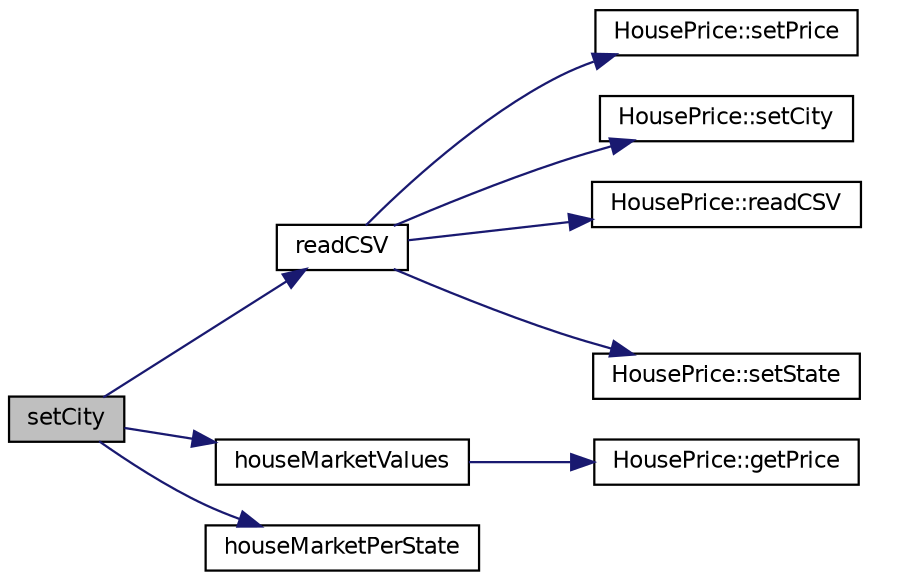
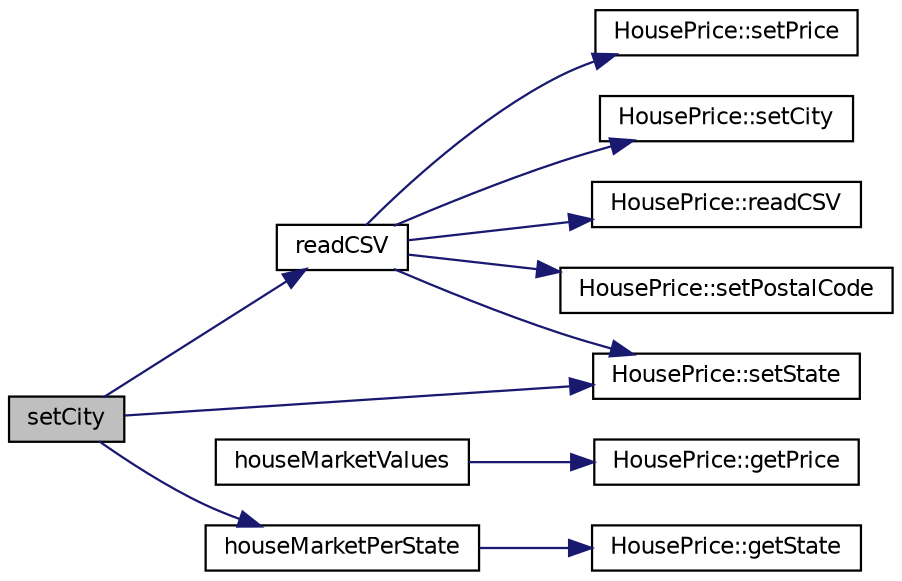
none -> (727, 290)
(159, 433) -> (347, 401)
none -> (727, 548)
